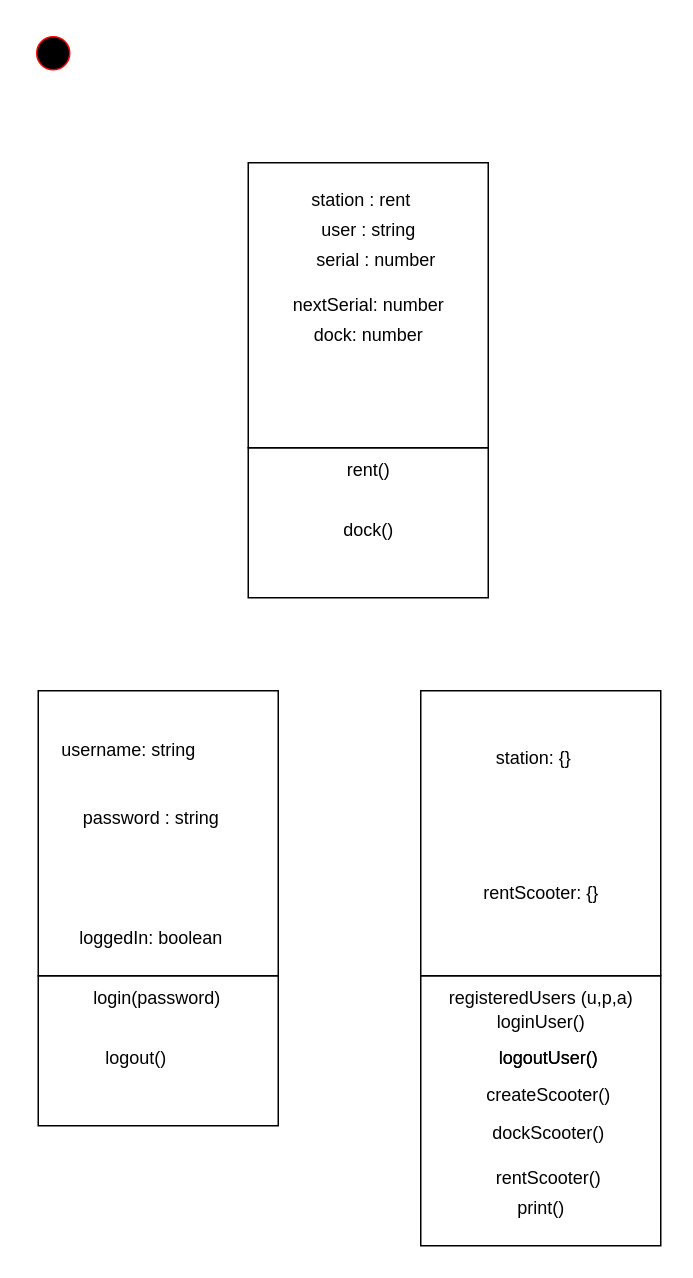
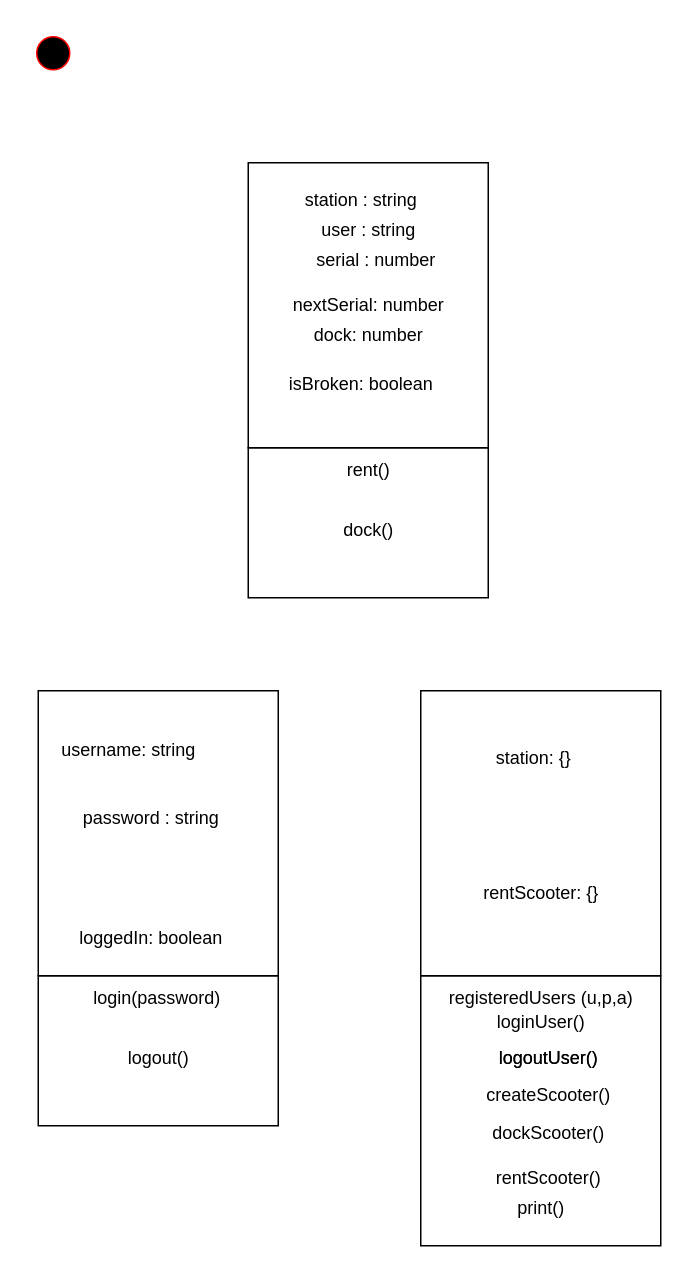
(362, 200) -> (362, 200)
none -> (361, 385)
(136, 1058) -> (158, 1058)
